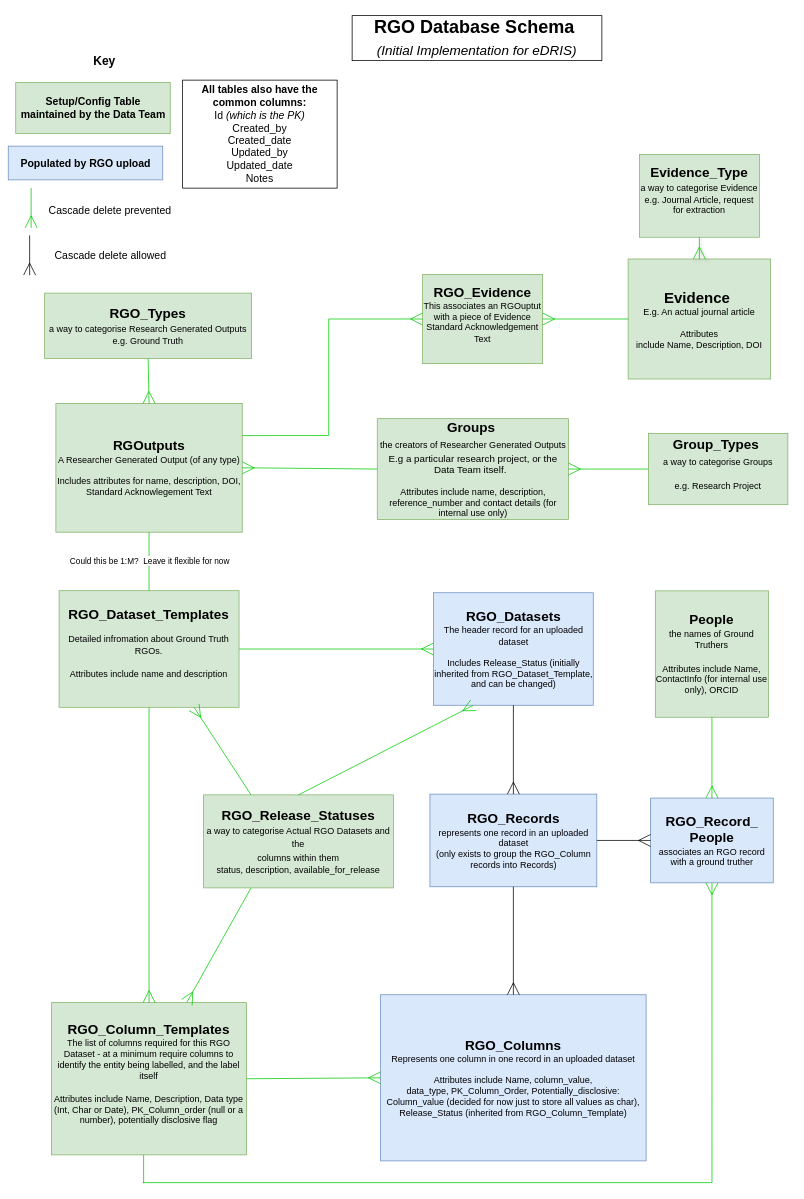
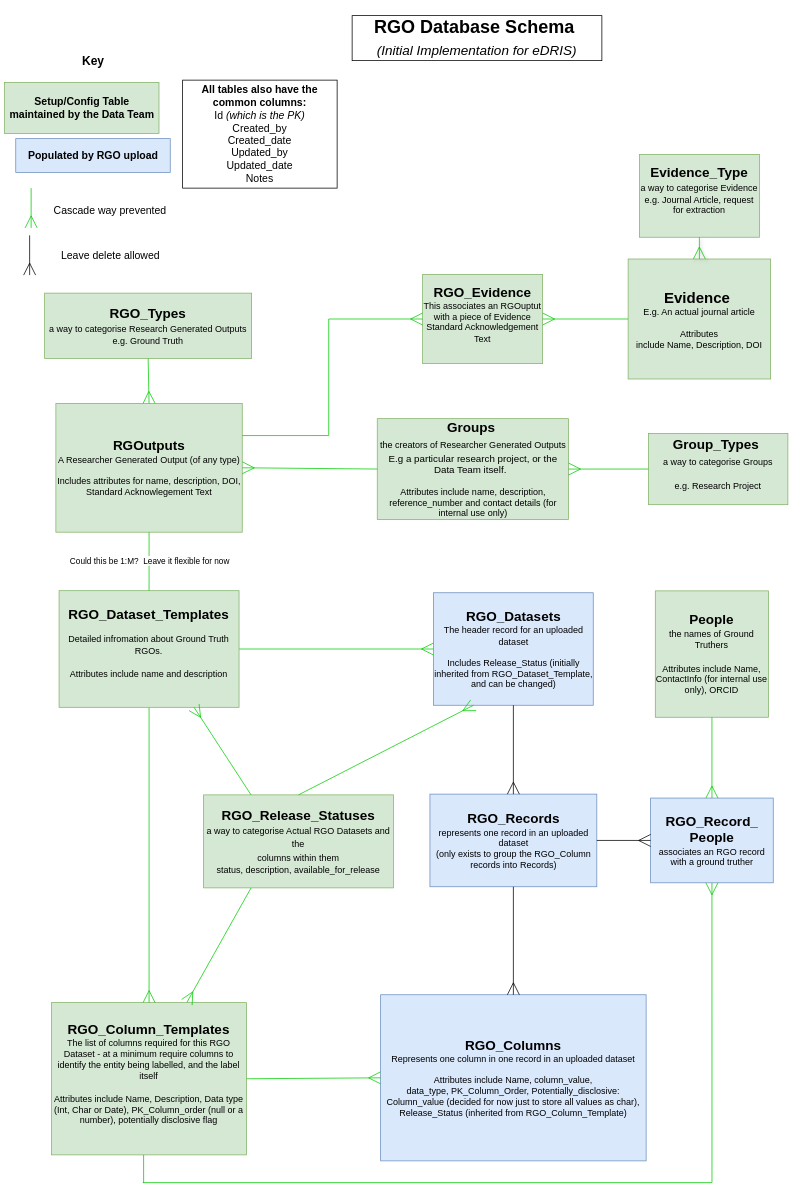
(104, 59) -> (93, 59)
(93, 108) -> (82, 108)
(86, 163) -> (93, 155)
(110, 210) -> (110, 210)
(111, 255) -> (111, 255)
